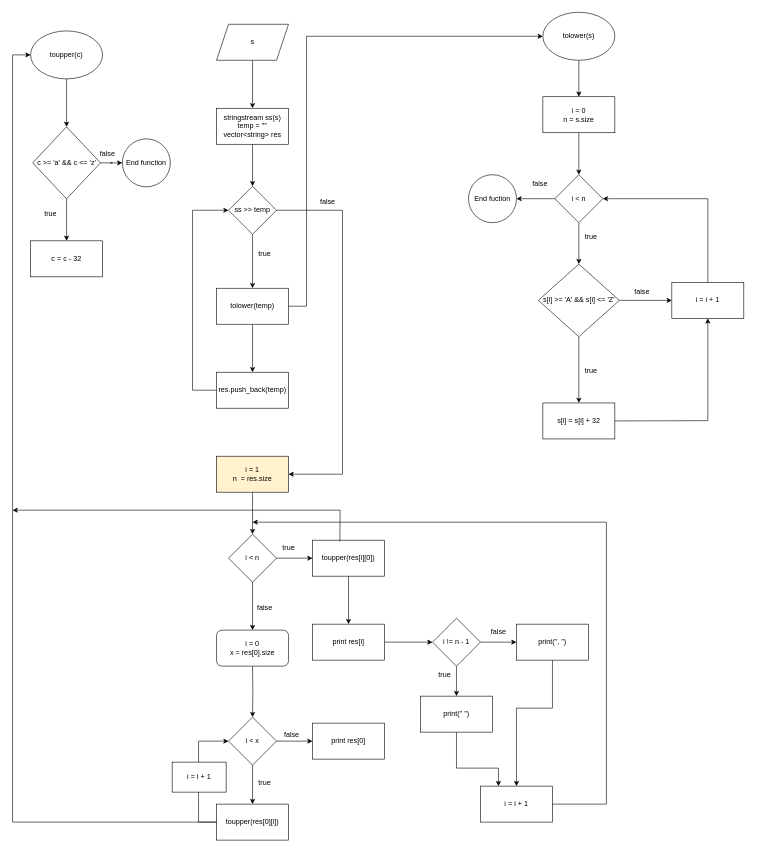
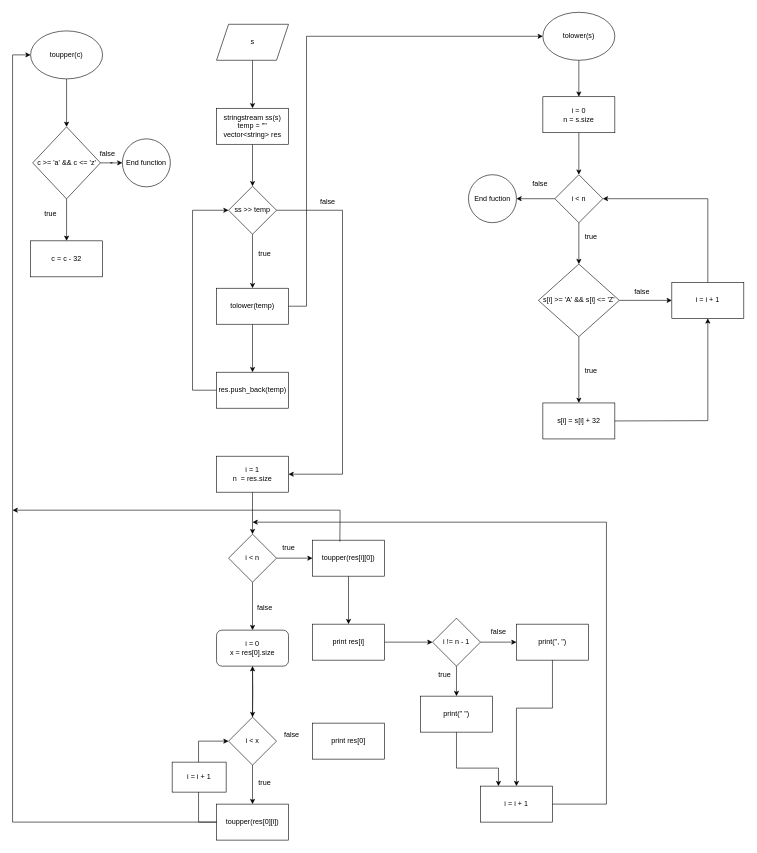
(252, 474) -> (252, 474)
(307, 741) -> (252, 716)
